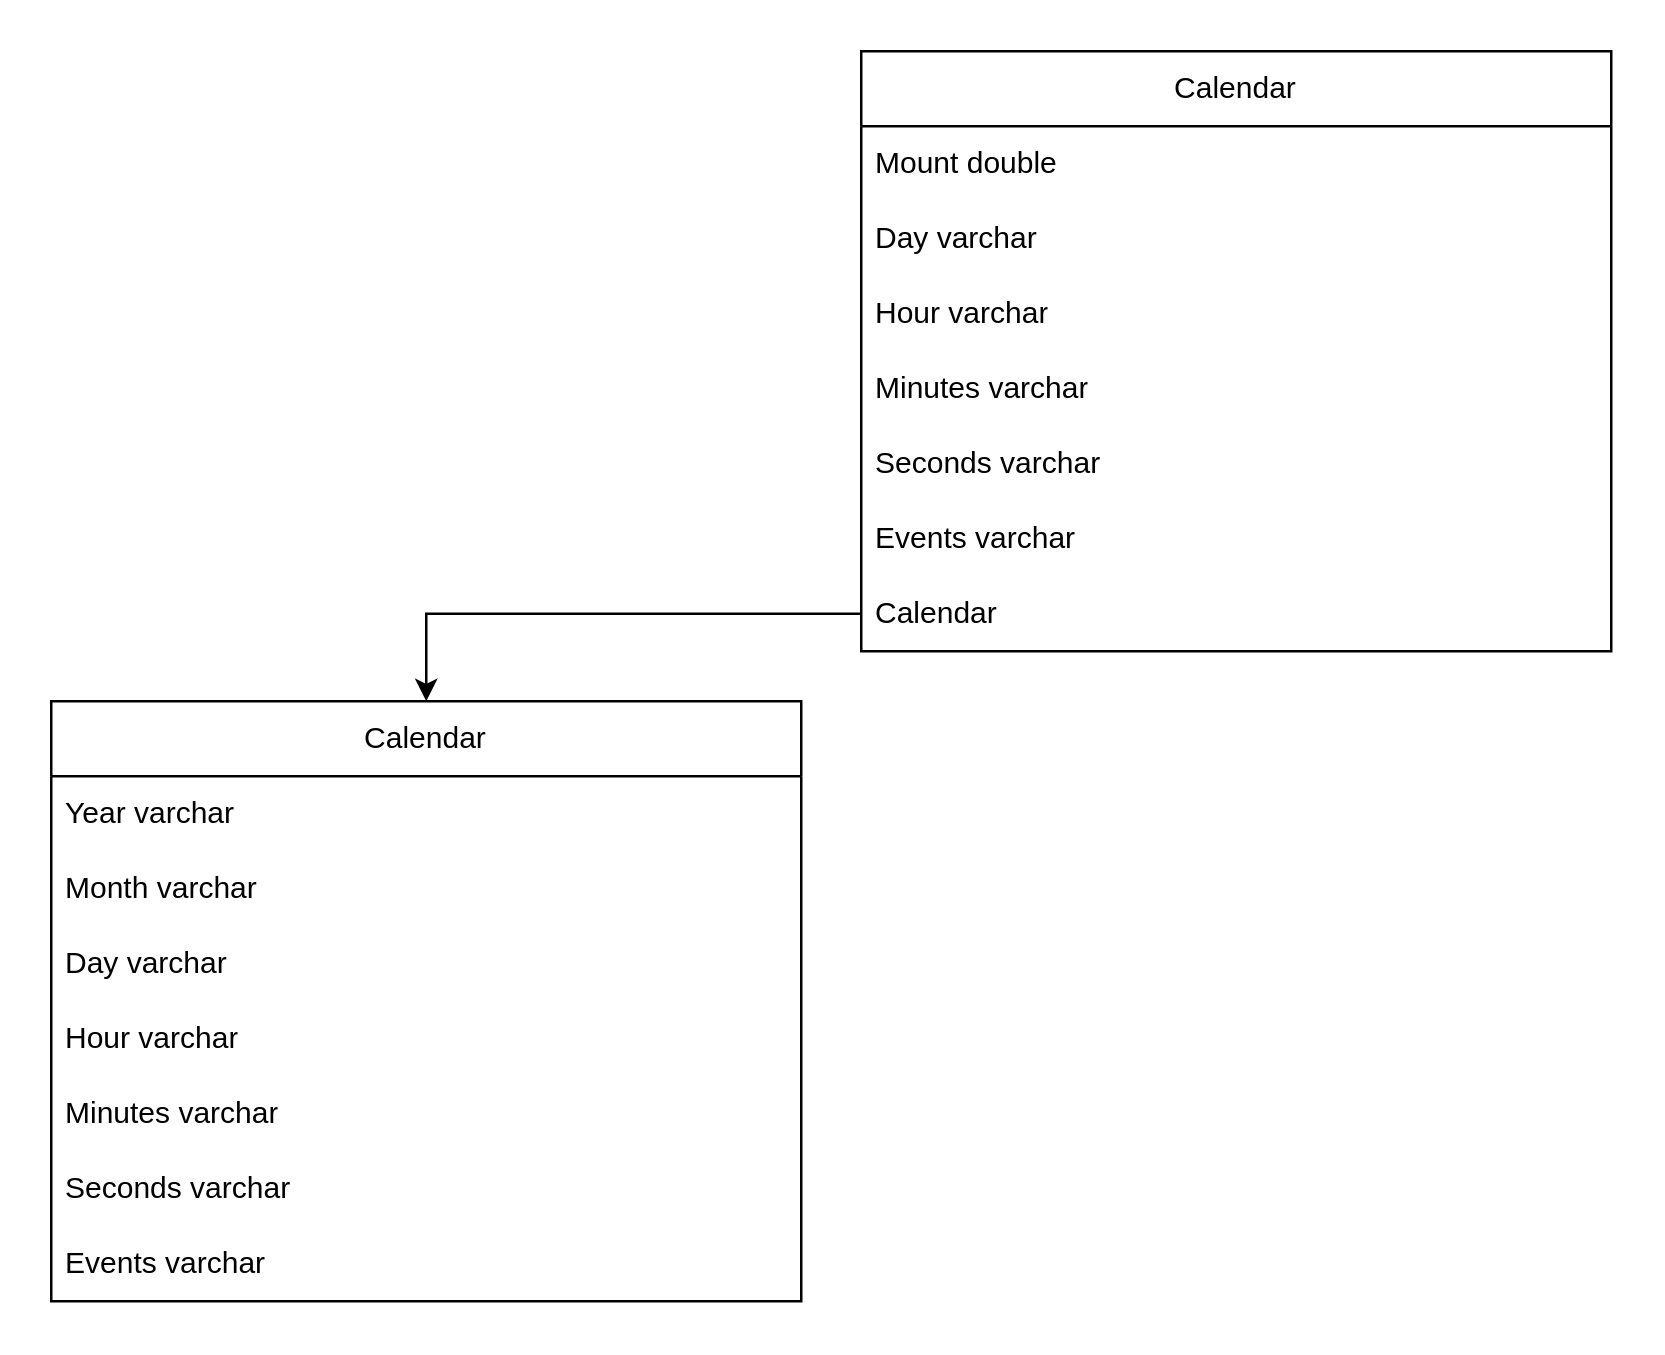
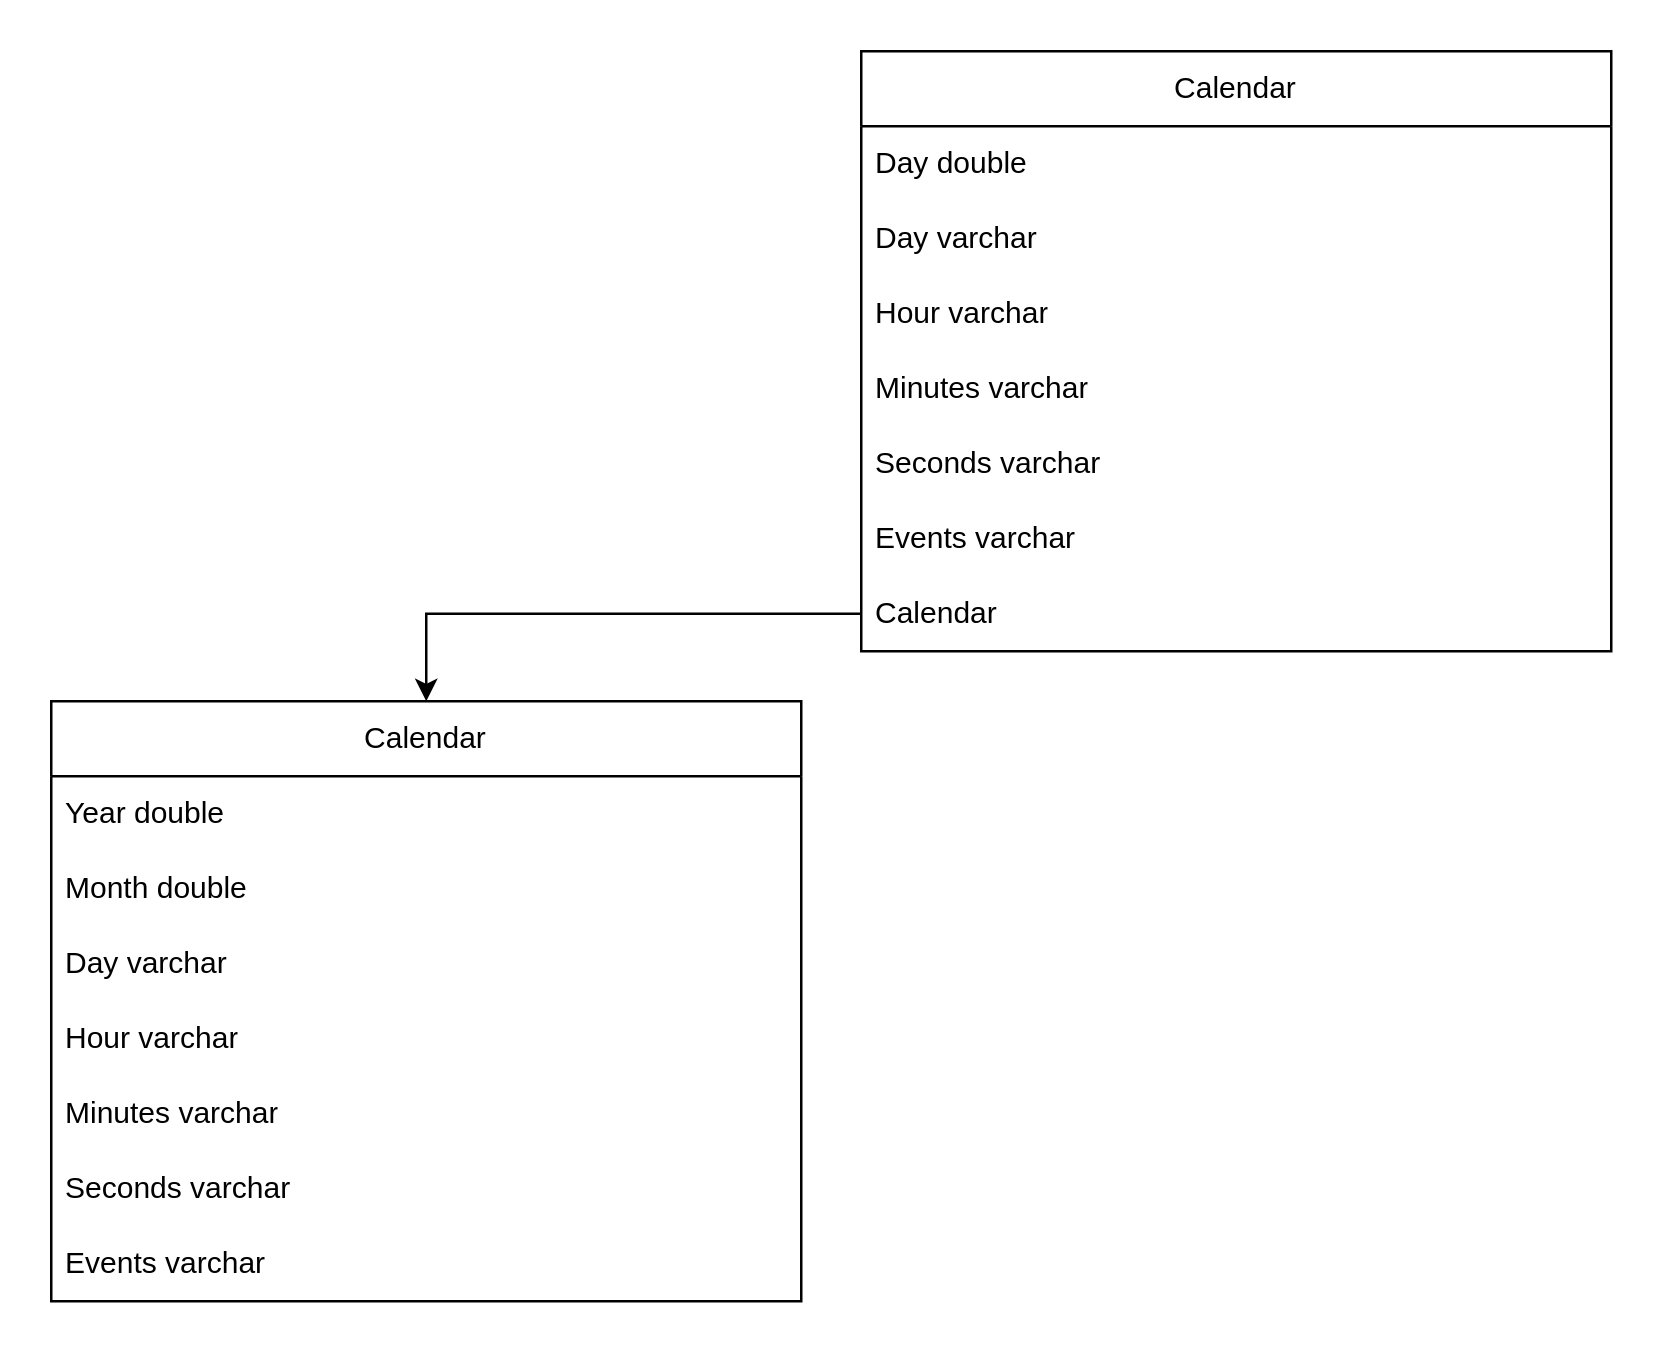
(969, 164) -> (952, 164)
(163, 814) -> (151, 814)
(172, 889) -> (159, 889)
